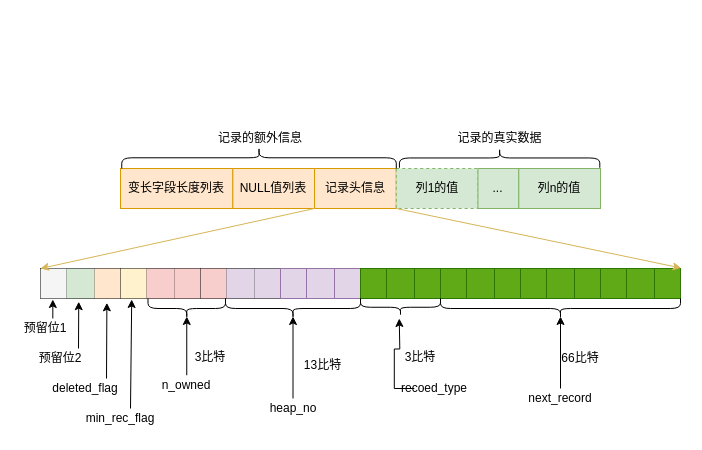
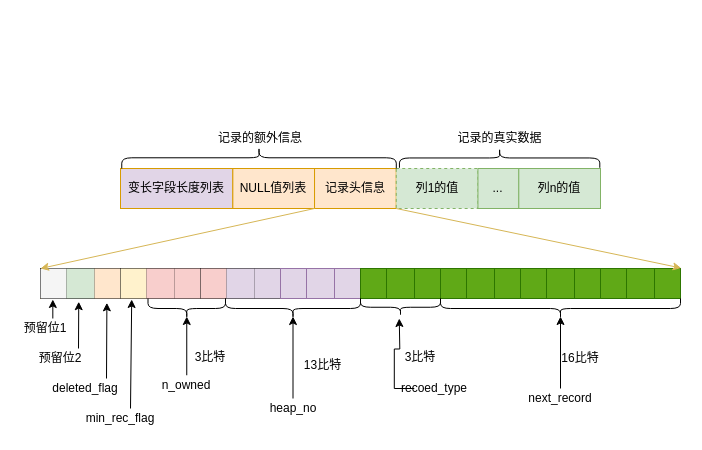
(177, 189) -> (177, 189)
(581, 359) -> (581, 359)
